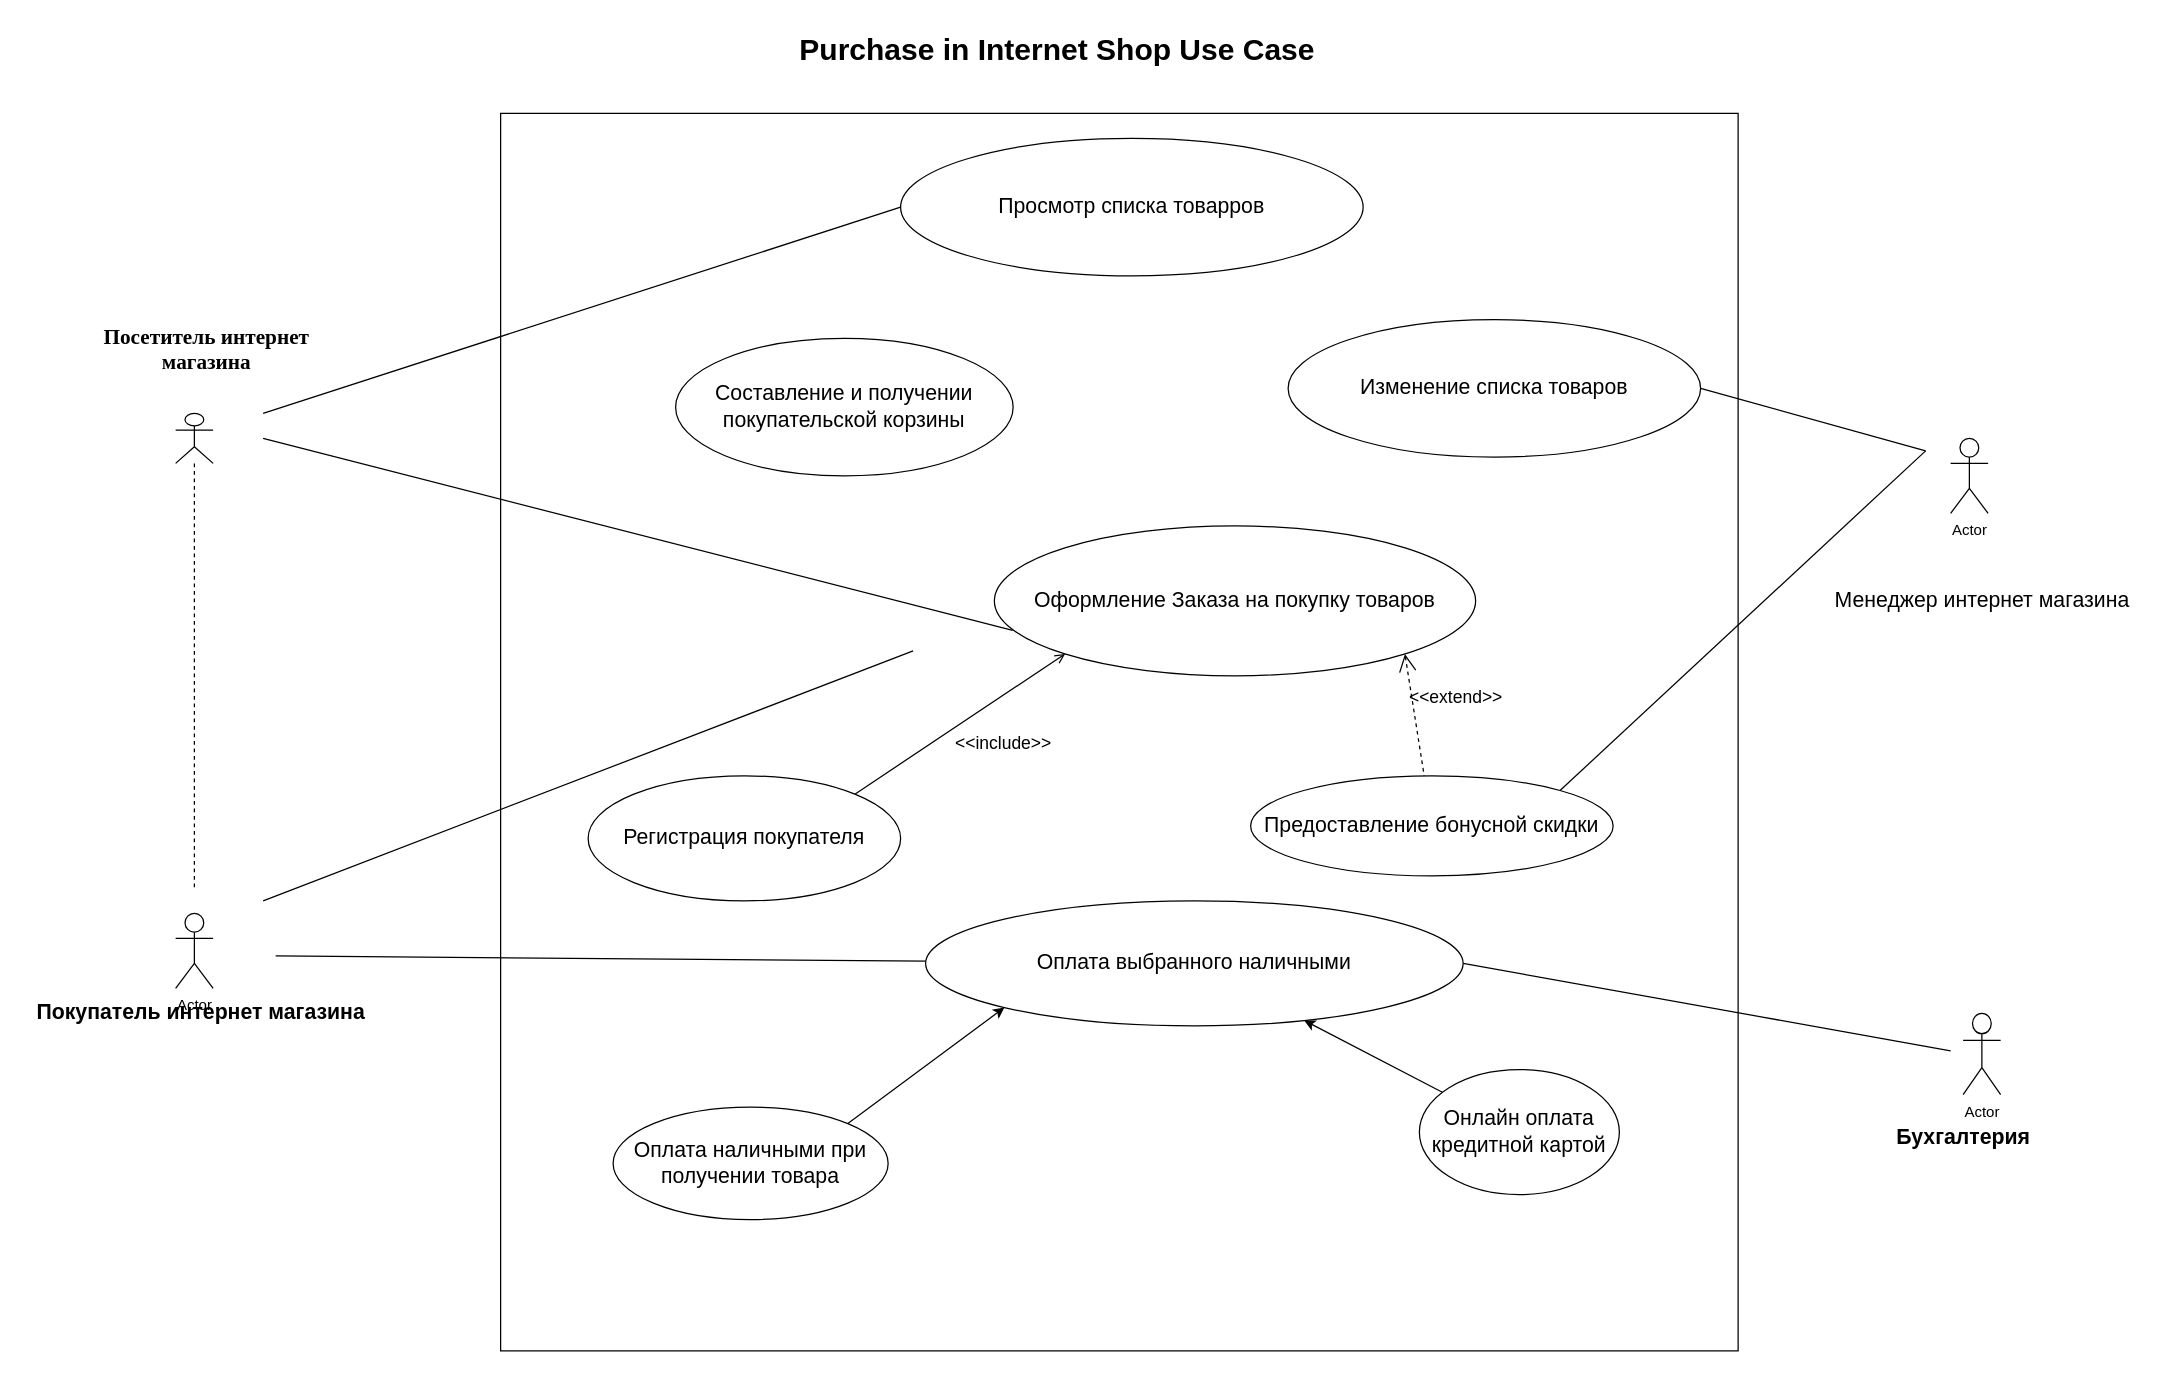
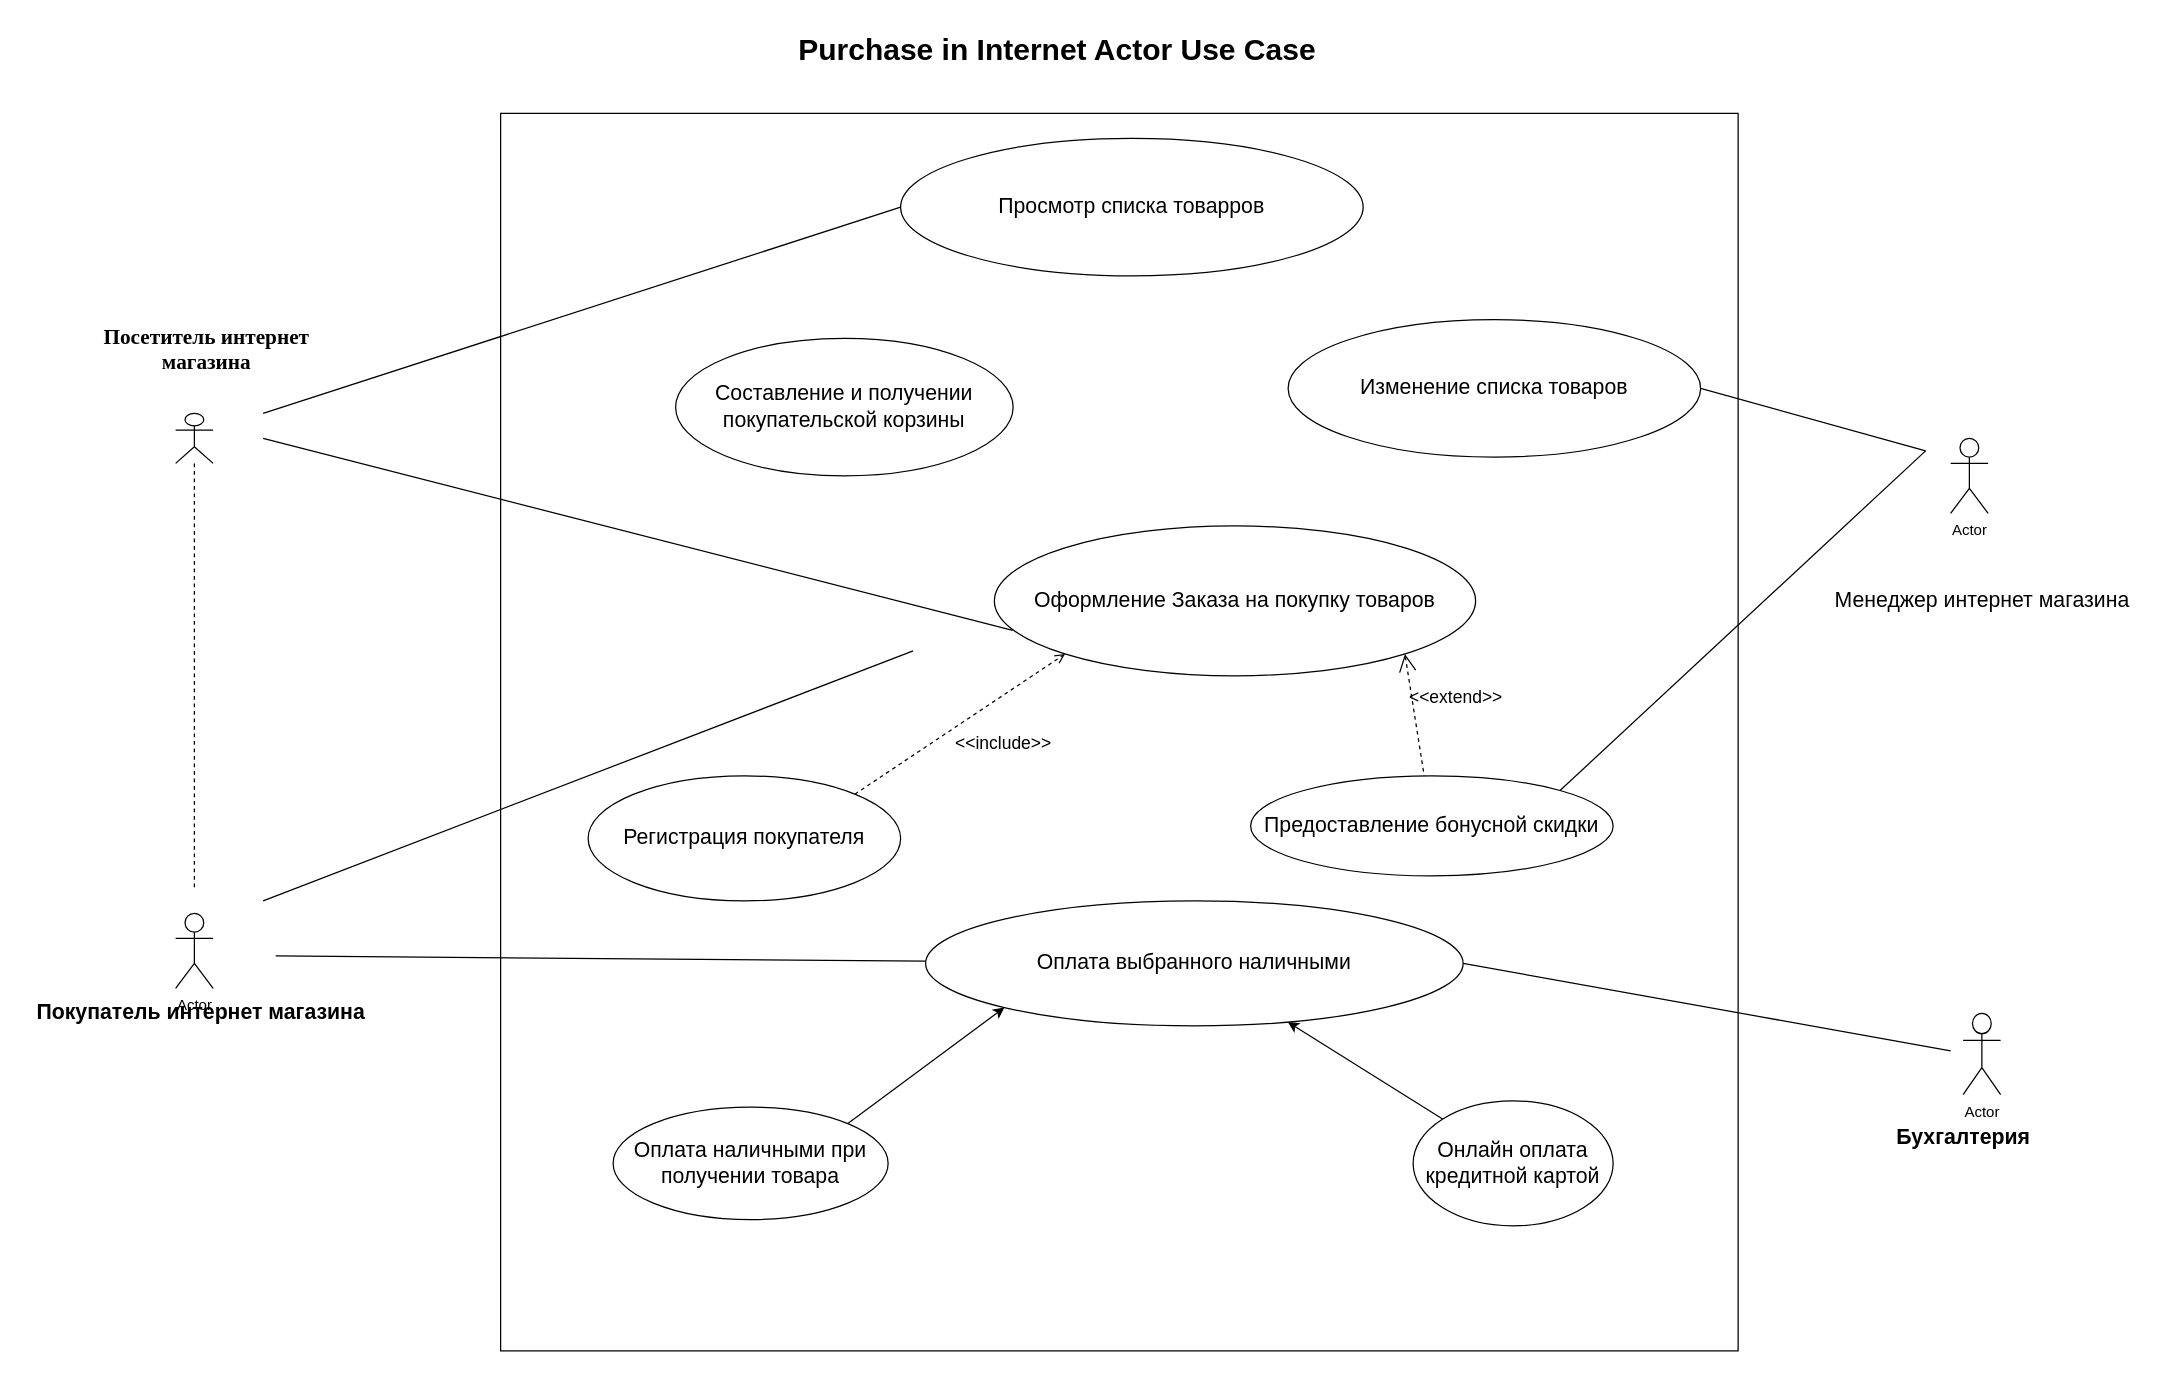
(1058, 51) -> (1058, 51)
(958, 725) -> (958, 725)
(1519, 1132) -> (1513, 1163)
